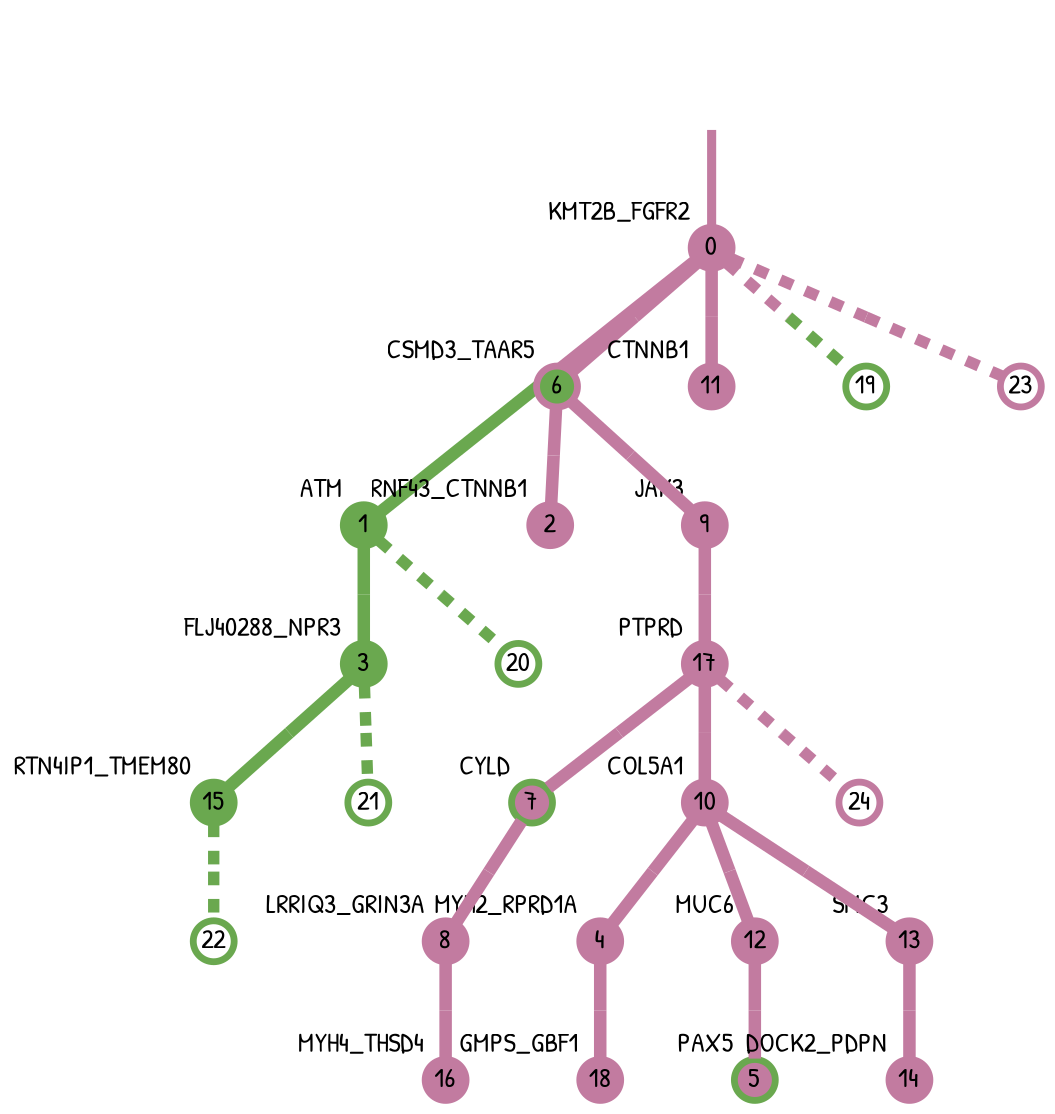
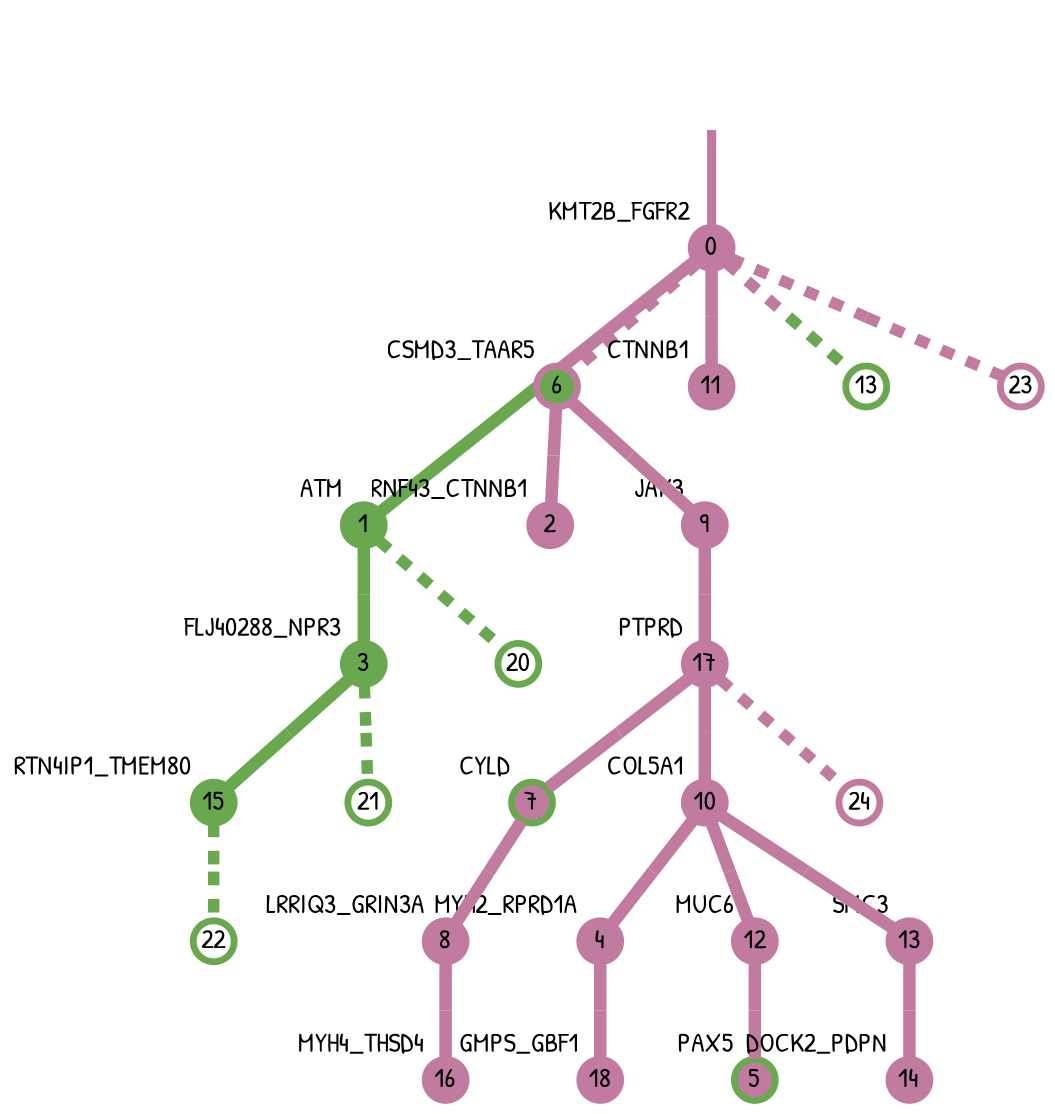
(635, 317) -> (635, 317)
(866, 387) -> (866, 387)
